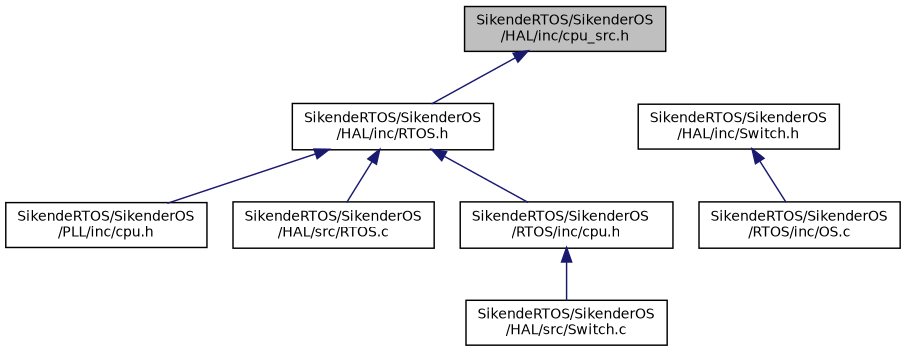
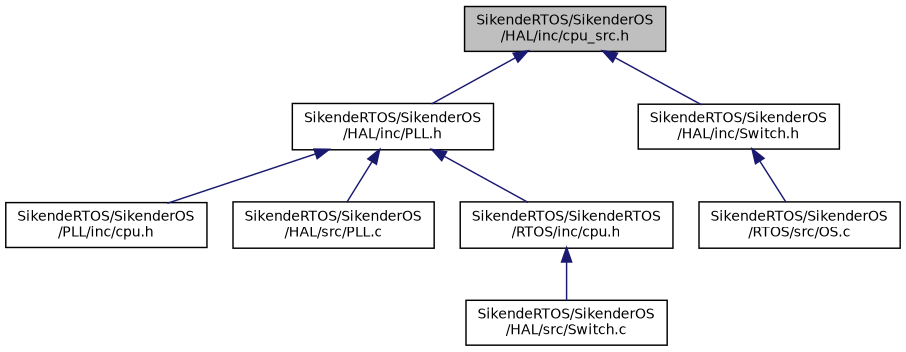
none -> (658, 81)
(393, 127) -> (393, 127)
(334, 225) -> (334, 225)
(567, 225) -> (567, 225)
(800, 225) -> (800, 225)
